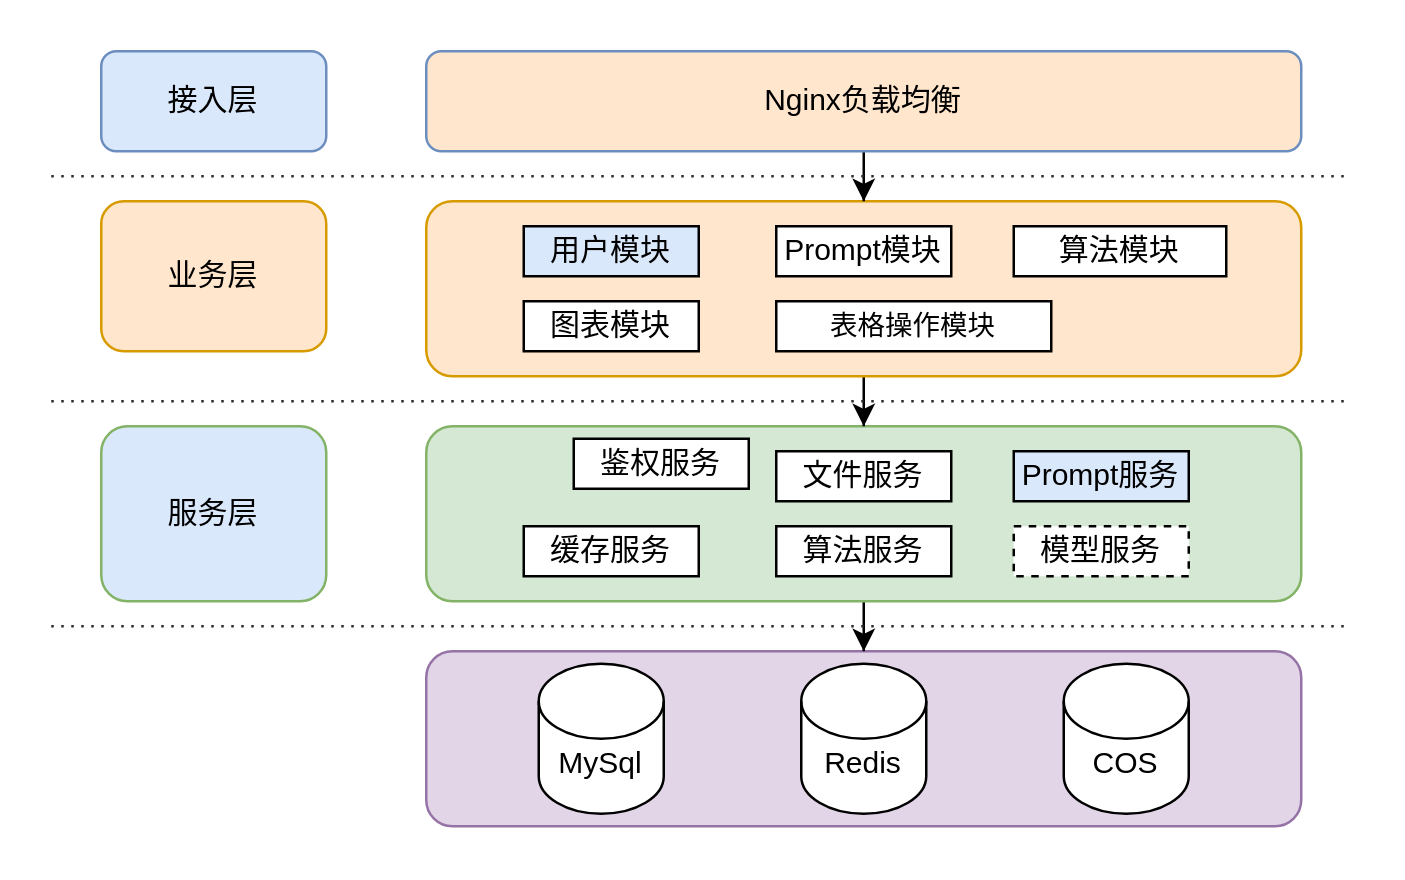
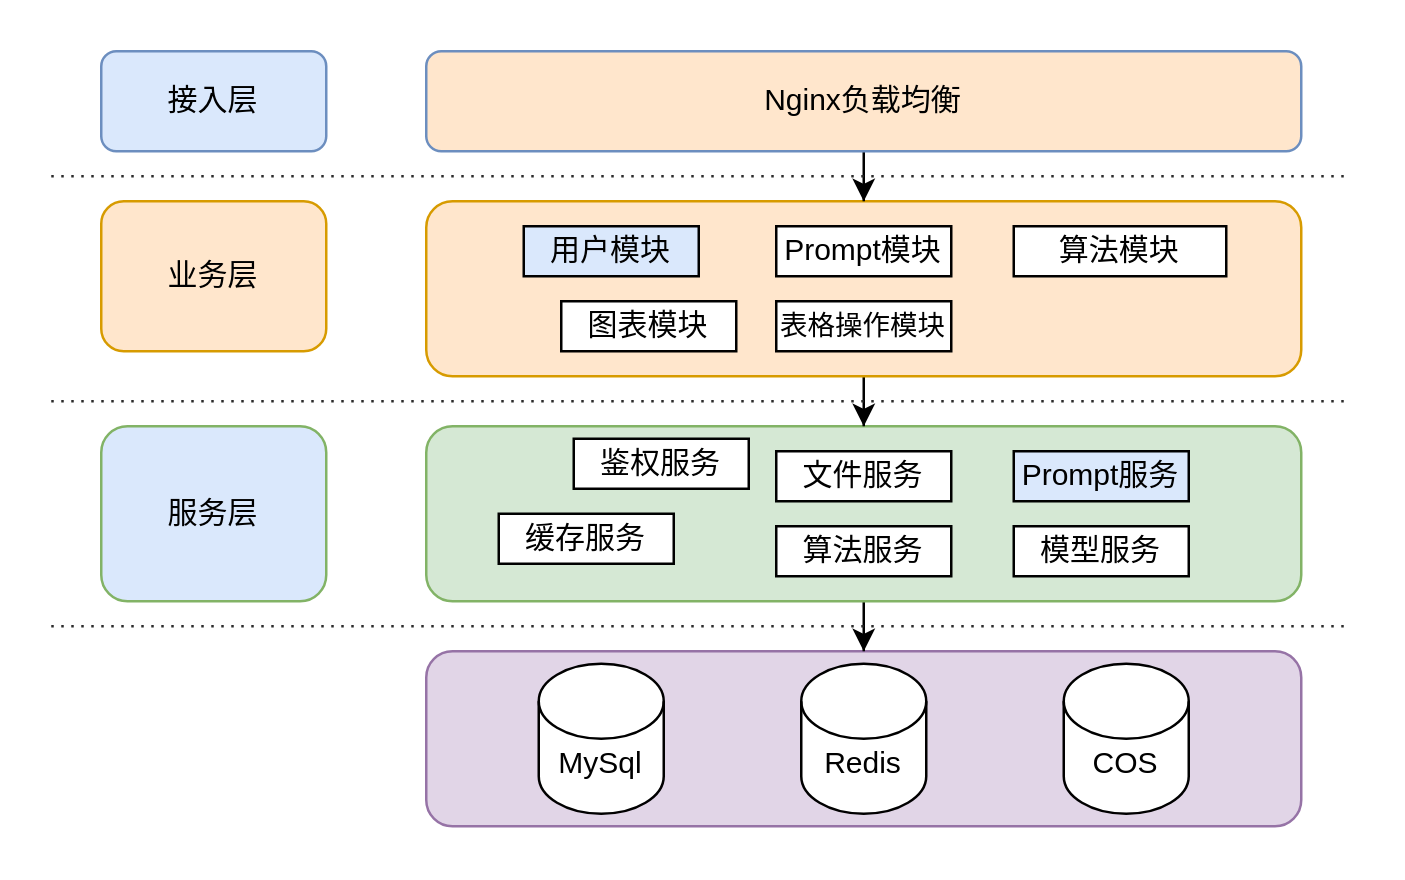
(611, 326) -> (649, 326)
(914, 326) -> (864, 326)
(611, 551) -> (586, 539)
(1101, 551) -> (1101, 551)
